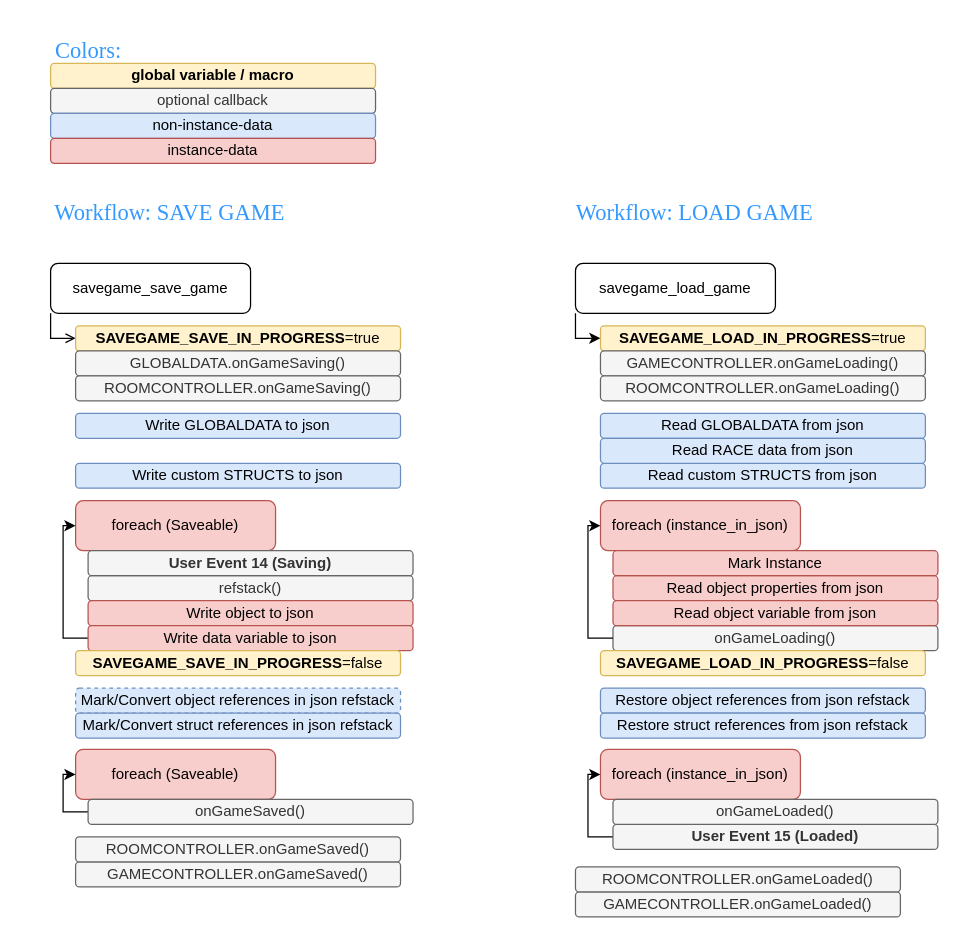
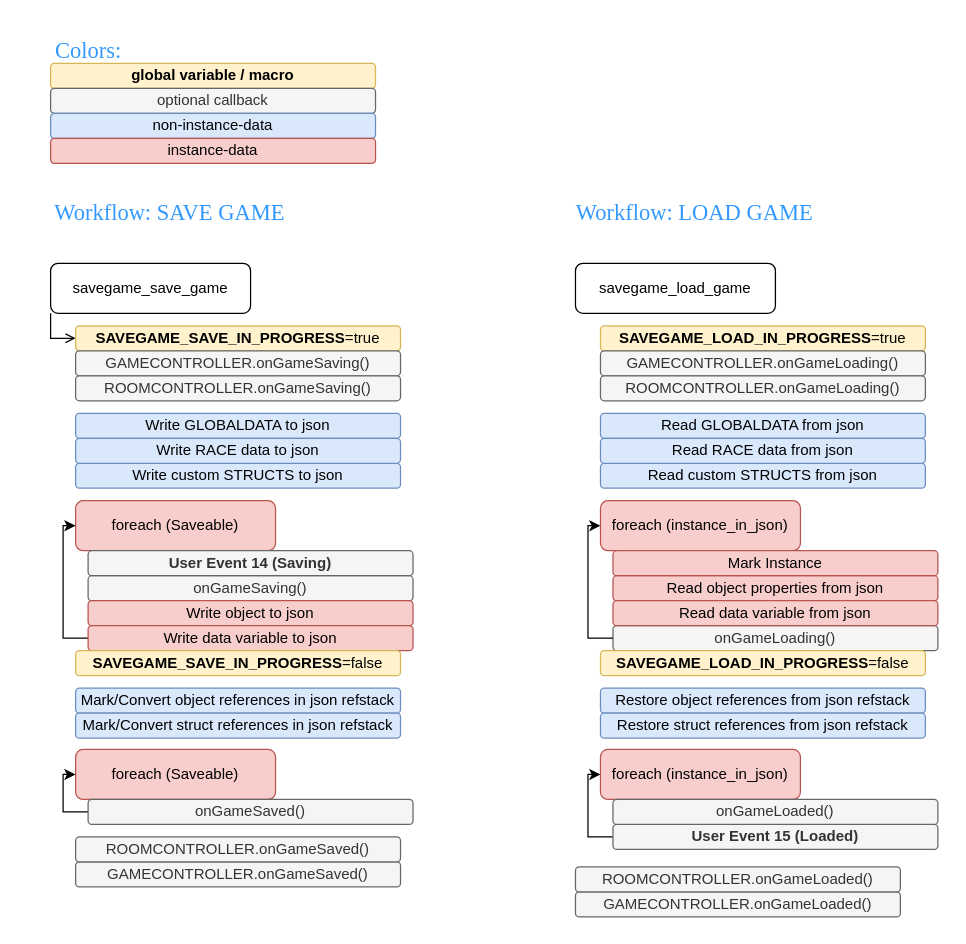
(576, 334) -> none
(238, 363) -> (238, 363)
none -> (238, 451)
(251, 588) -> (251, 588)
(776, 613) -> (776, 613)
(238, 701) -> (238, 701)
